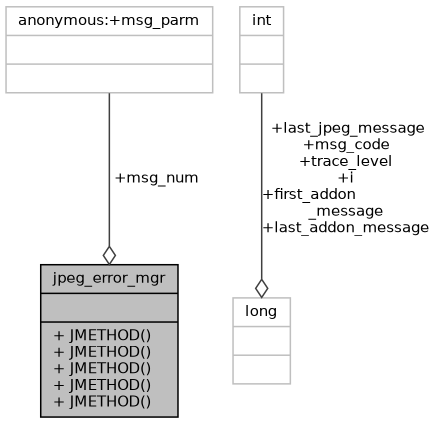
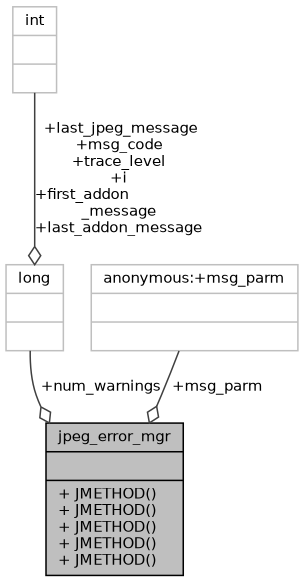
(155, 179) -> (216, 387)
none -> (32, 379)
